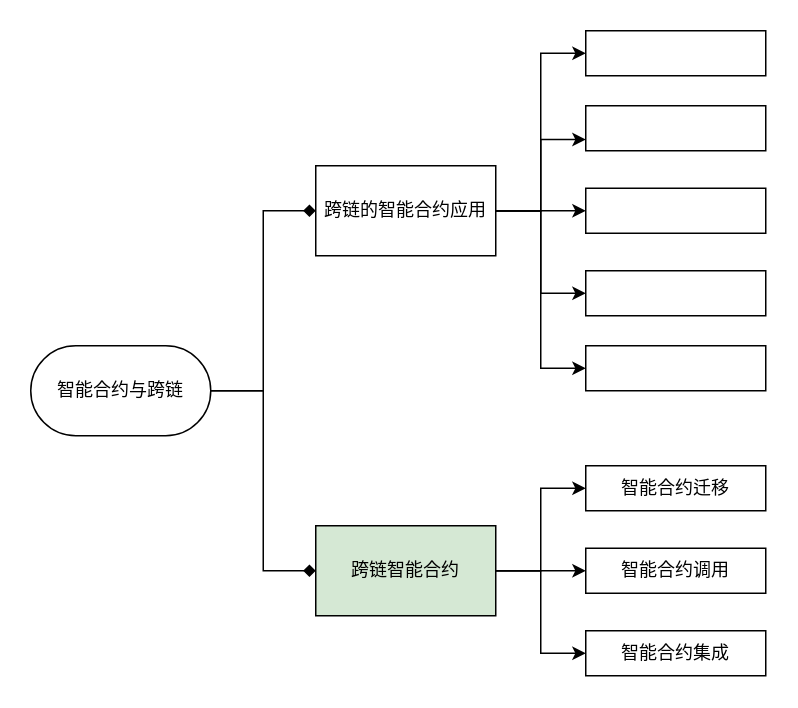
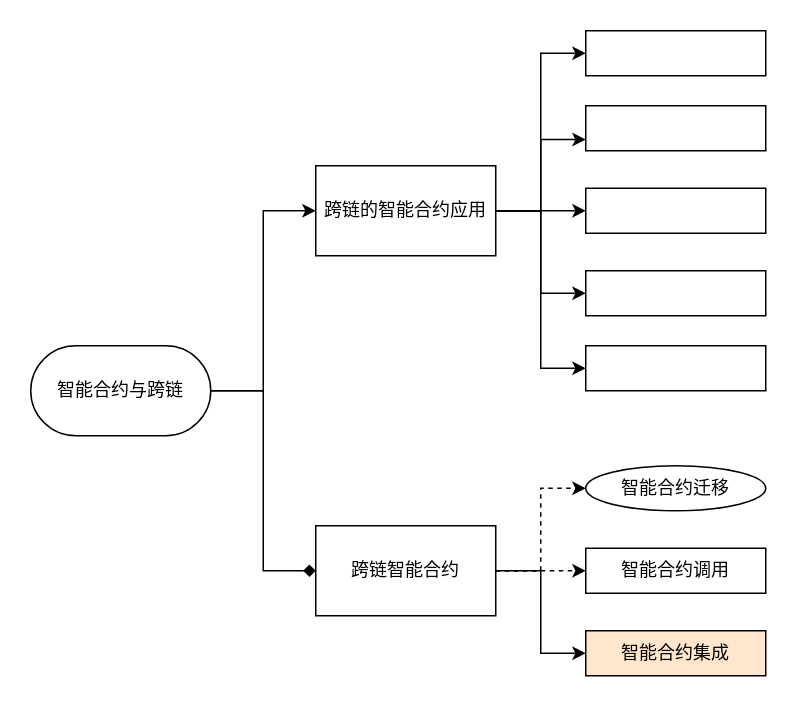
(303, 211) -> (304, 211)
(676, 488) -> (676, 488)
(541, 510) -> (541, 510)
(406, 571) -> (406, 571)
(559, 571) -> (559, 571)
(676, 653) -> (676, 653)
